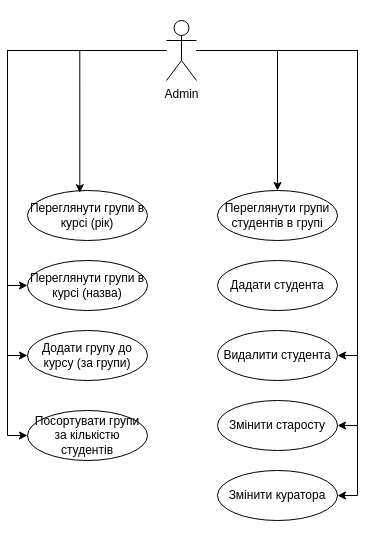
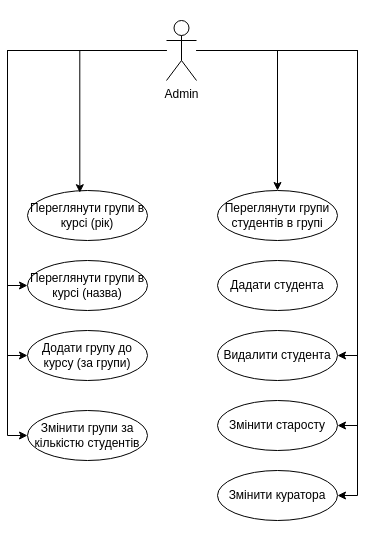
(88, 436) -> (88, 436)
